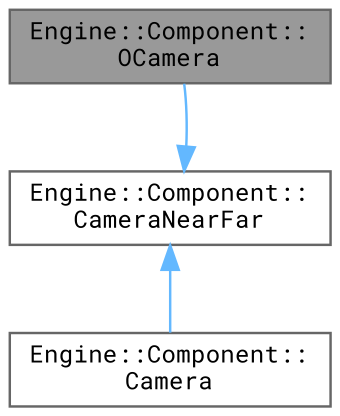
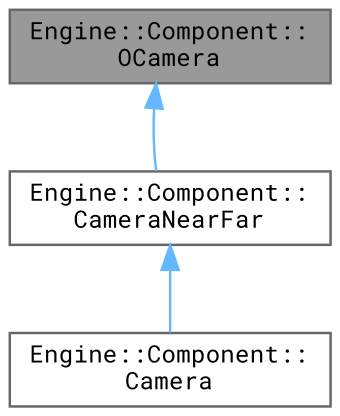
(187, 115) -> (154, 140)
